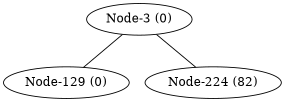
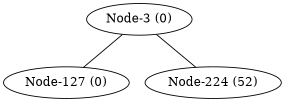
(66, 83) -> (66, 83)
(213, 83) -> (213, 83)
